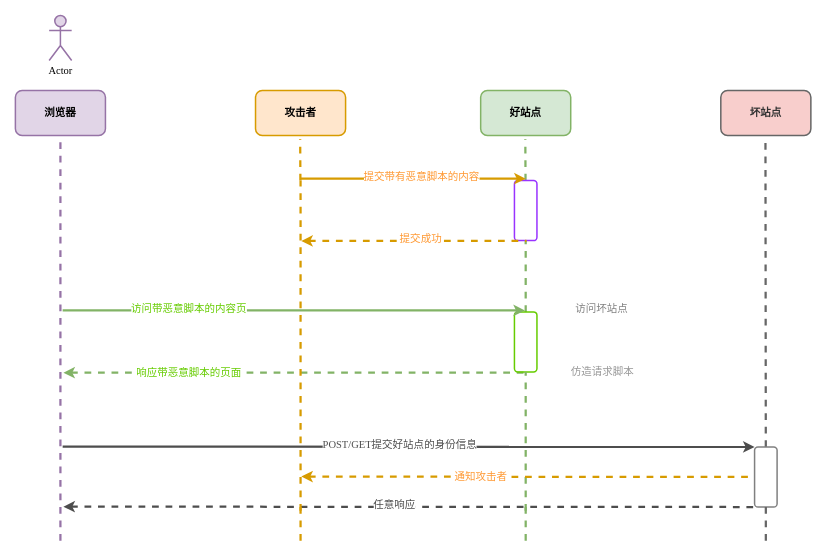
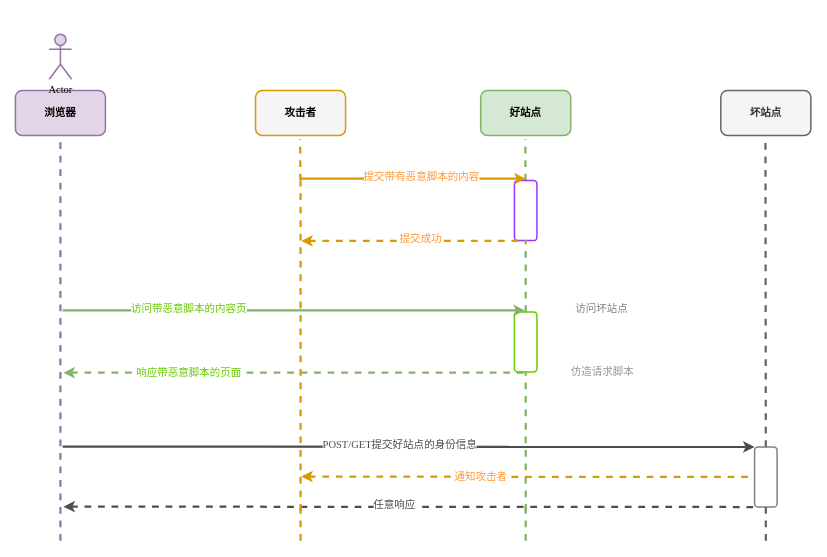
(60, 38) -> (60, 57)
(300, 113) -> (300, 113)
(765, 113) -> (765, 113)
